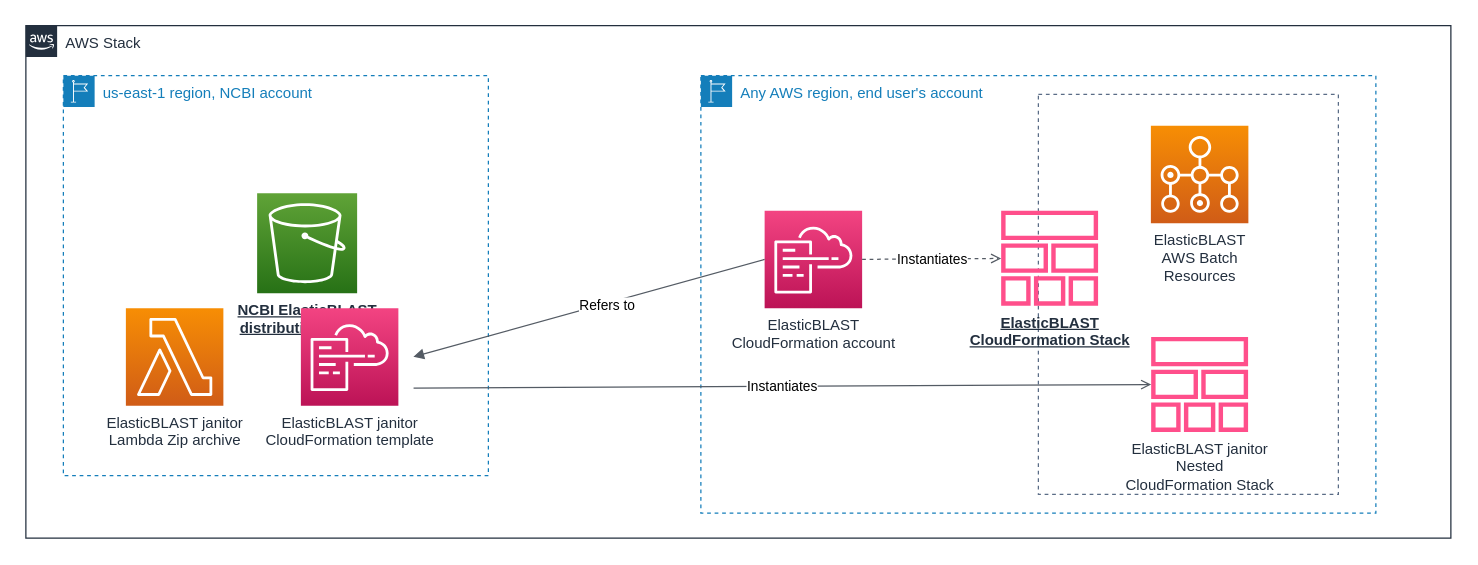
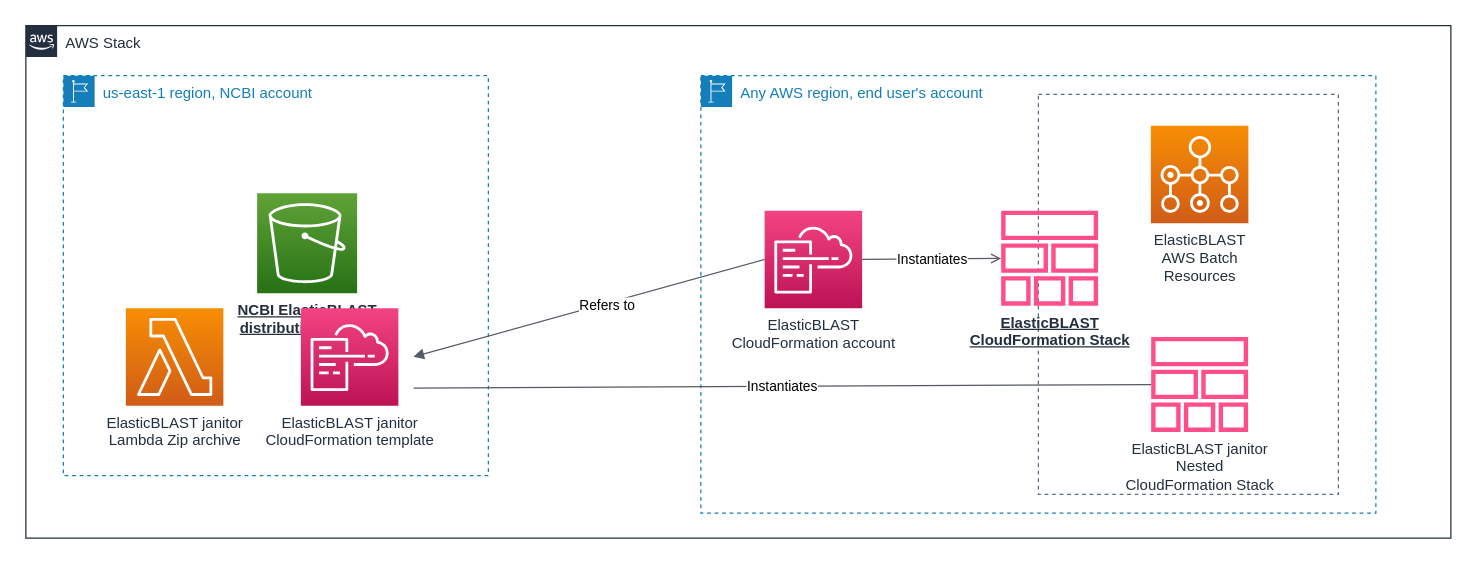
(878, 259) -> (878, 259)
(1144, 385) -> (1145, 385)
